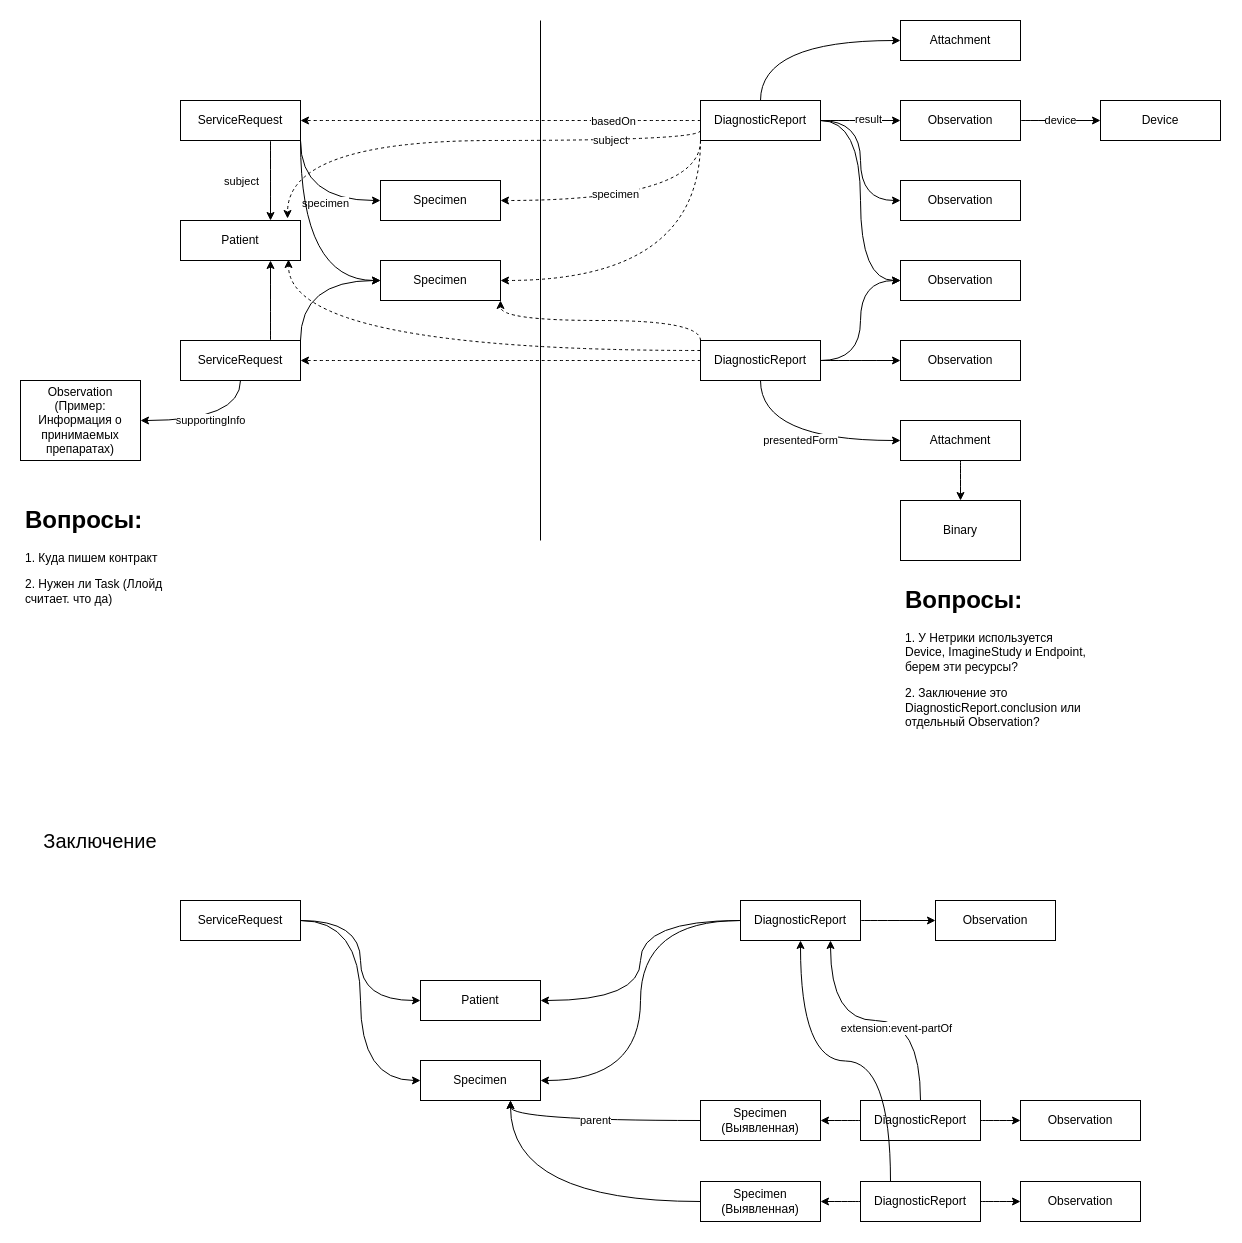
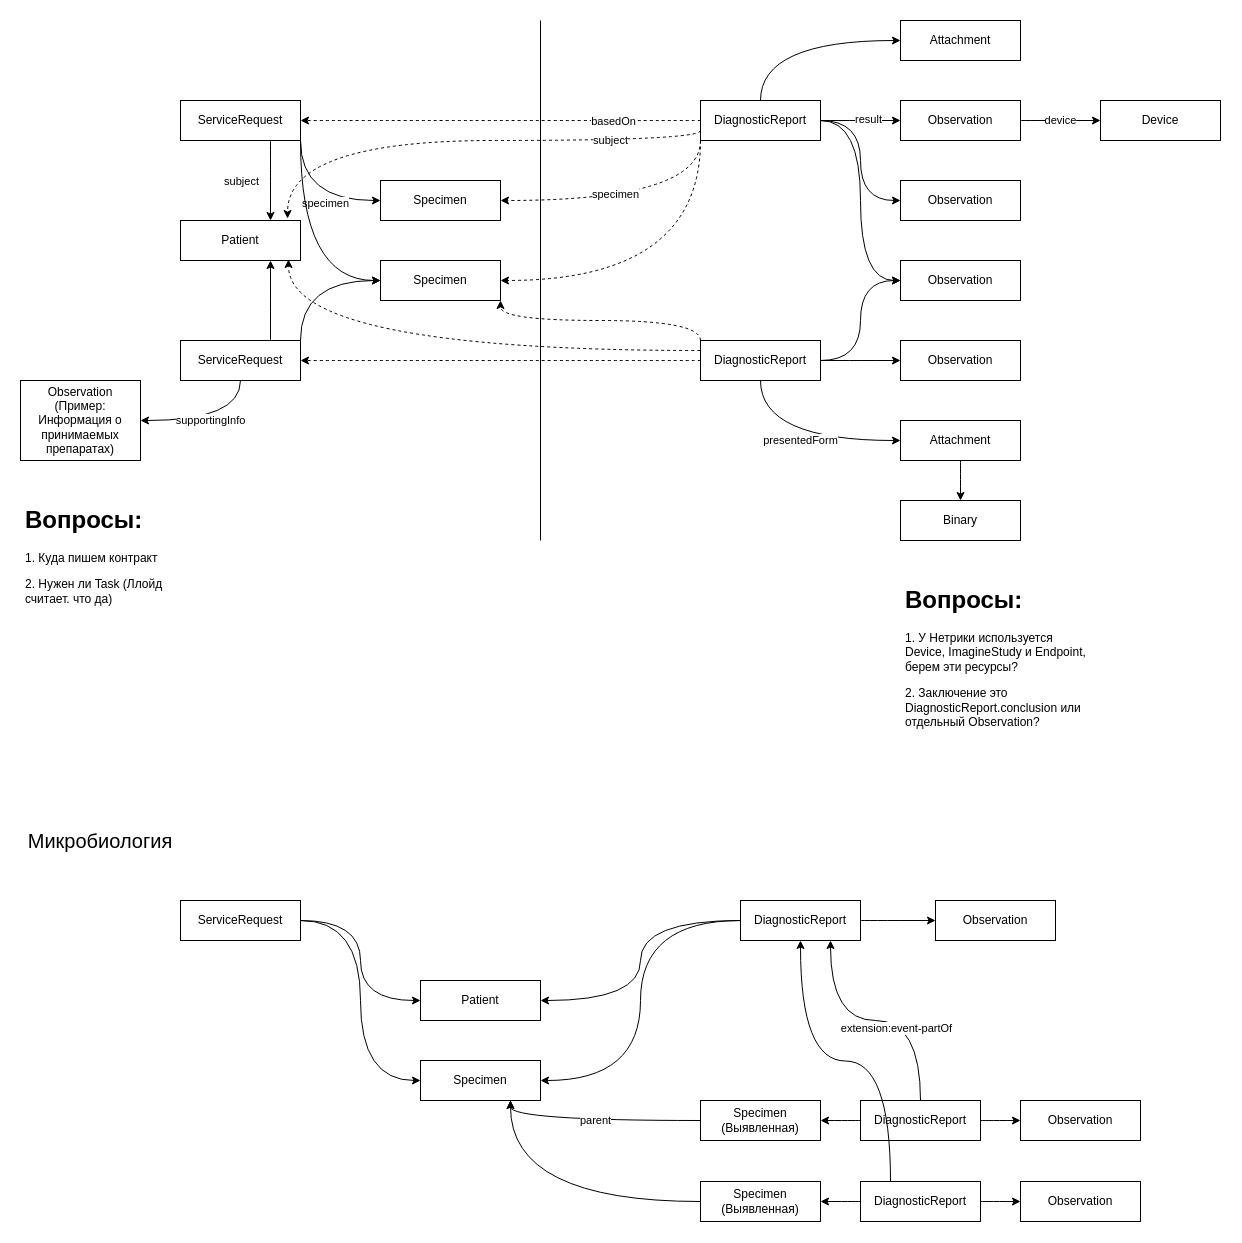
(961, 531) -> (961, 521)
(101, 841) -> (101, 841)
